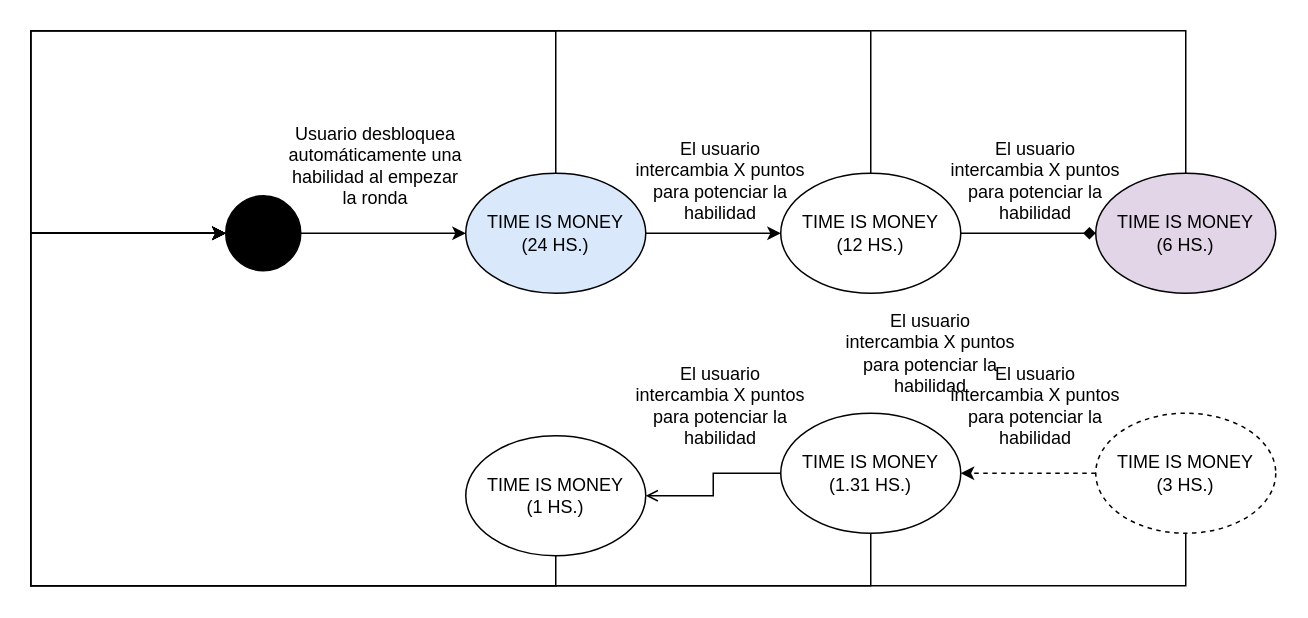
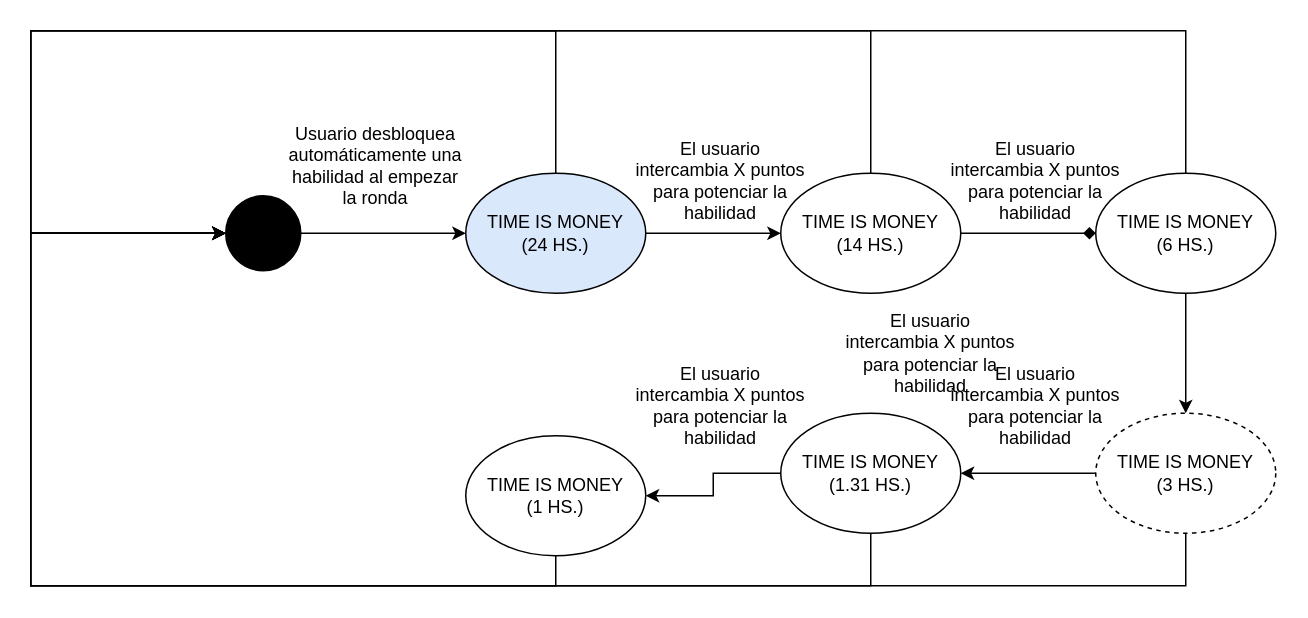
(871, 233) -> (871, 233)
(1186, 233) -> (1186, 233)
none -> (1186, 348)
(1032, 473) -> (1032, 473)
(654, 496) -> (657, 496)
